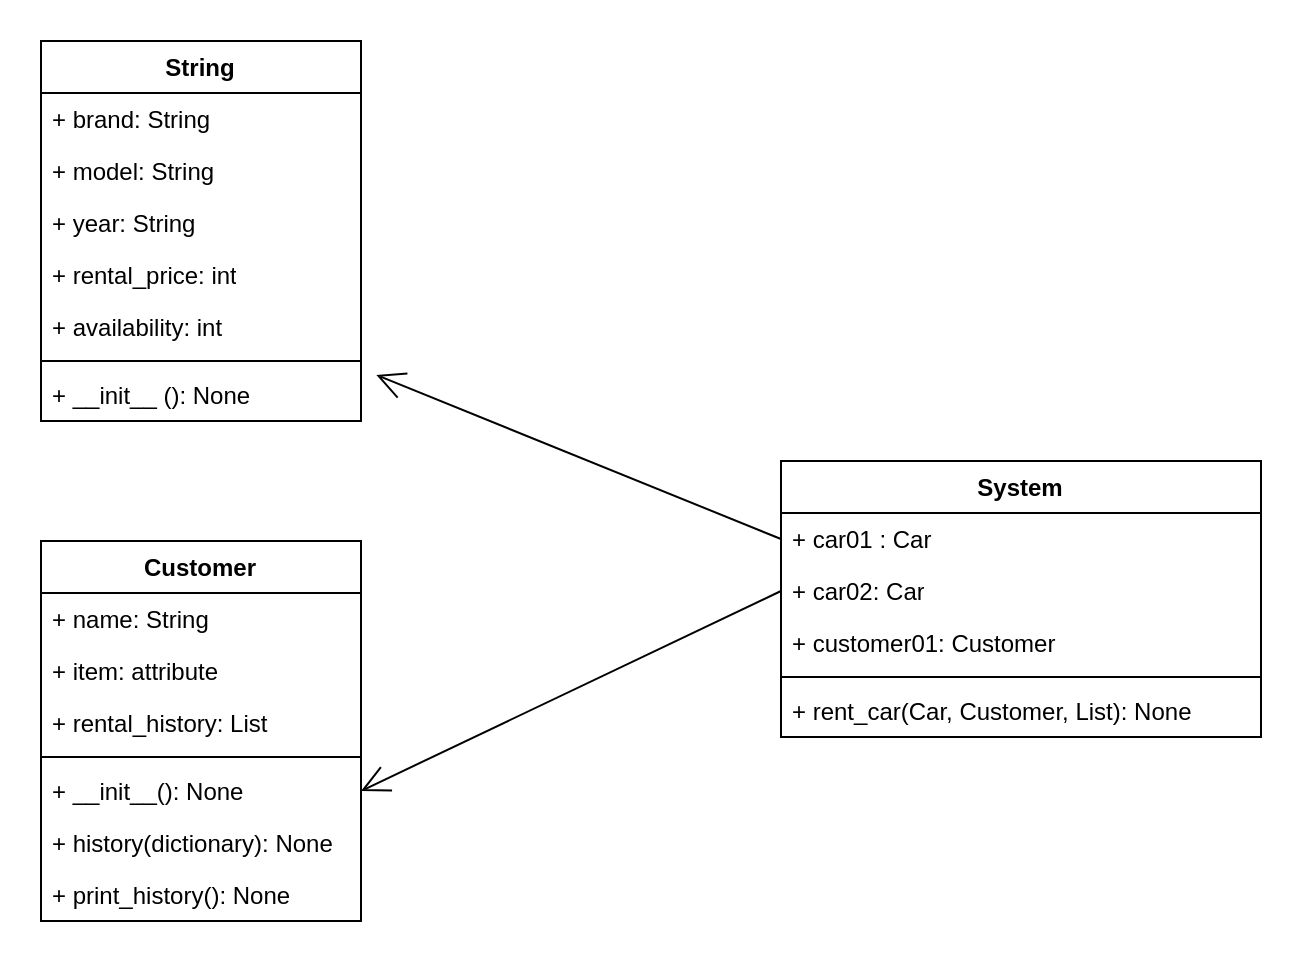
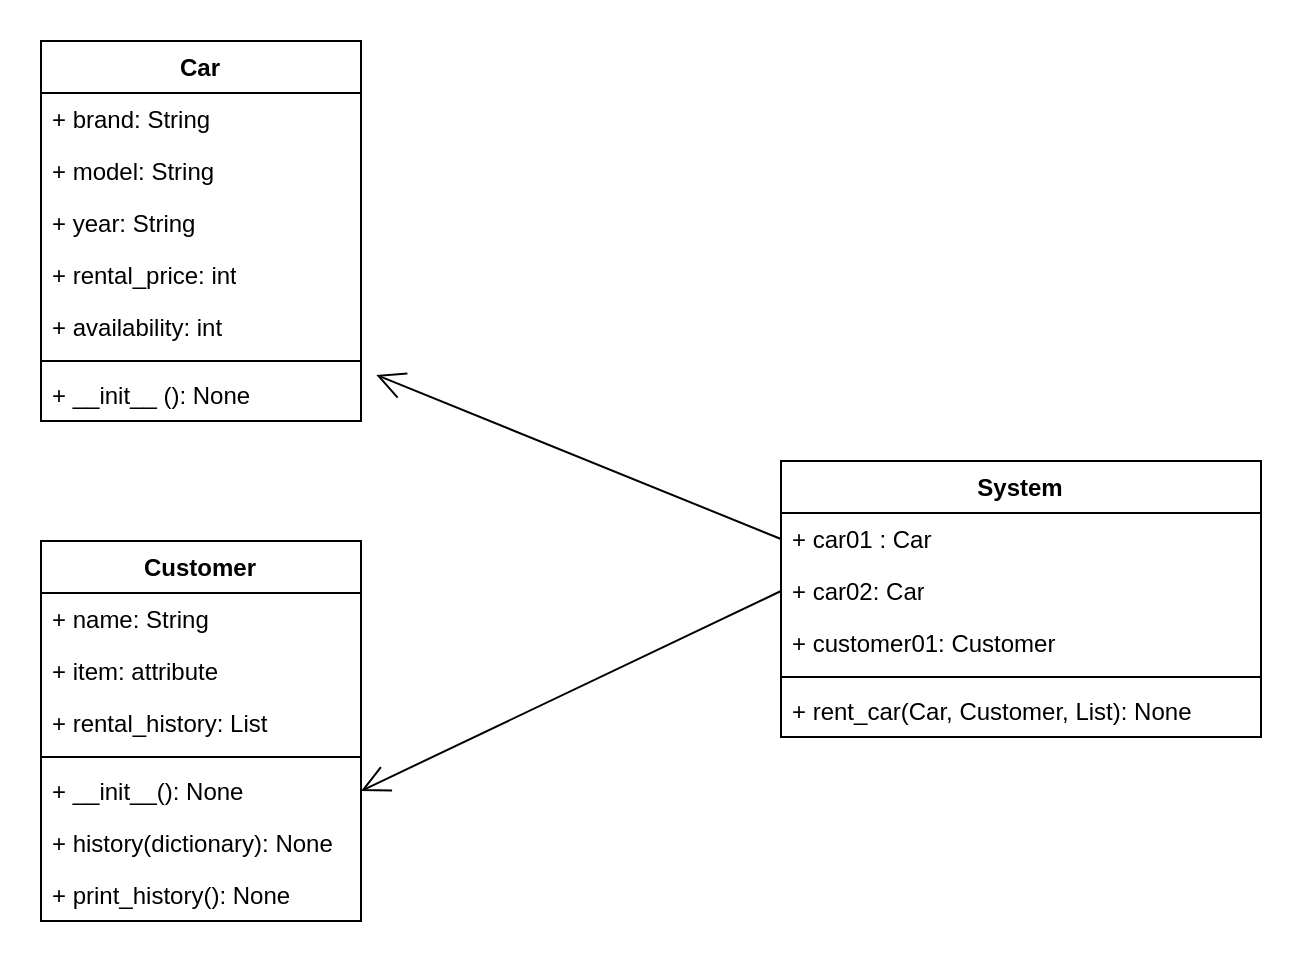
(201, 69) -> (201, 69)
